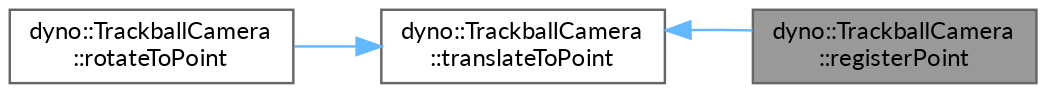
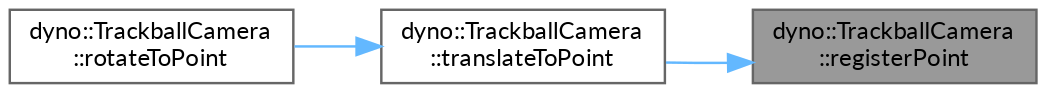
(722, 30) -> (697, 63)
